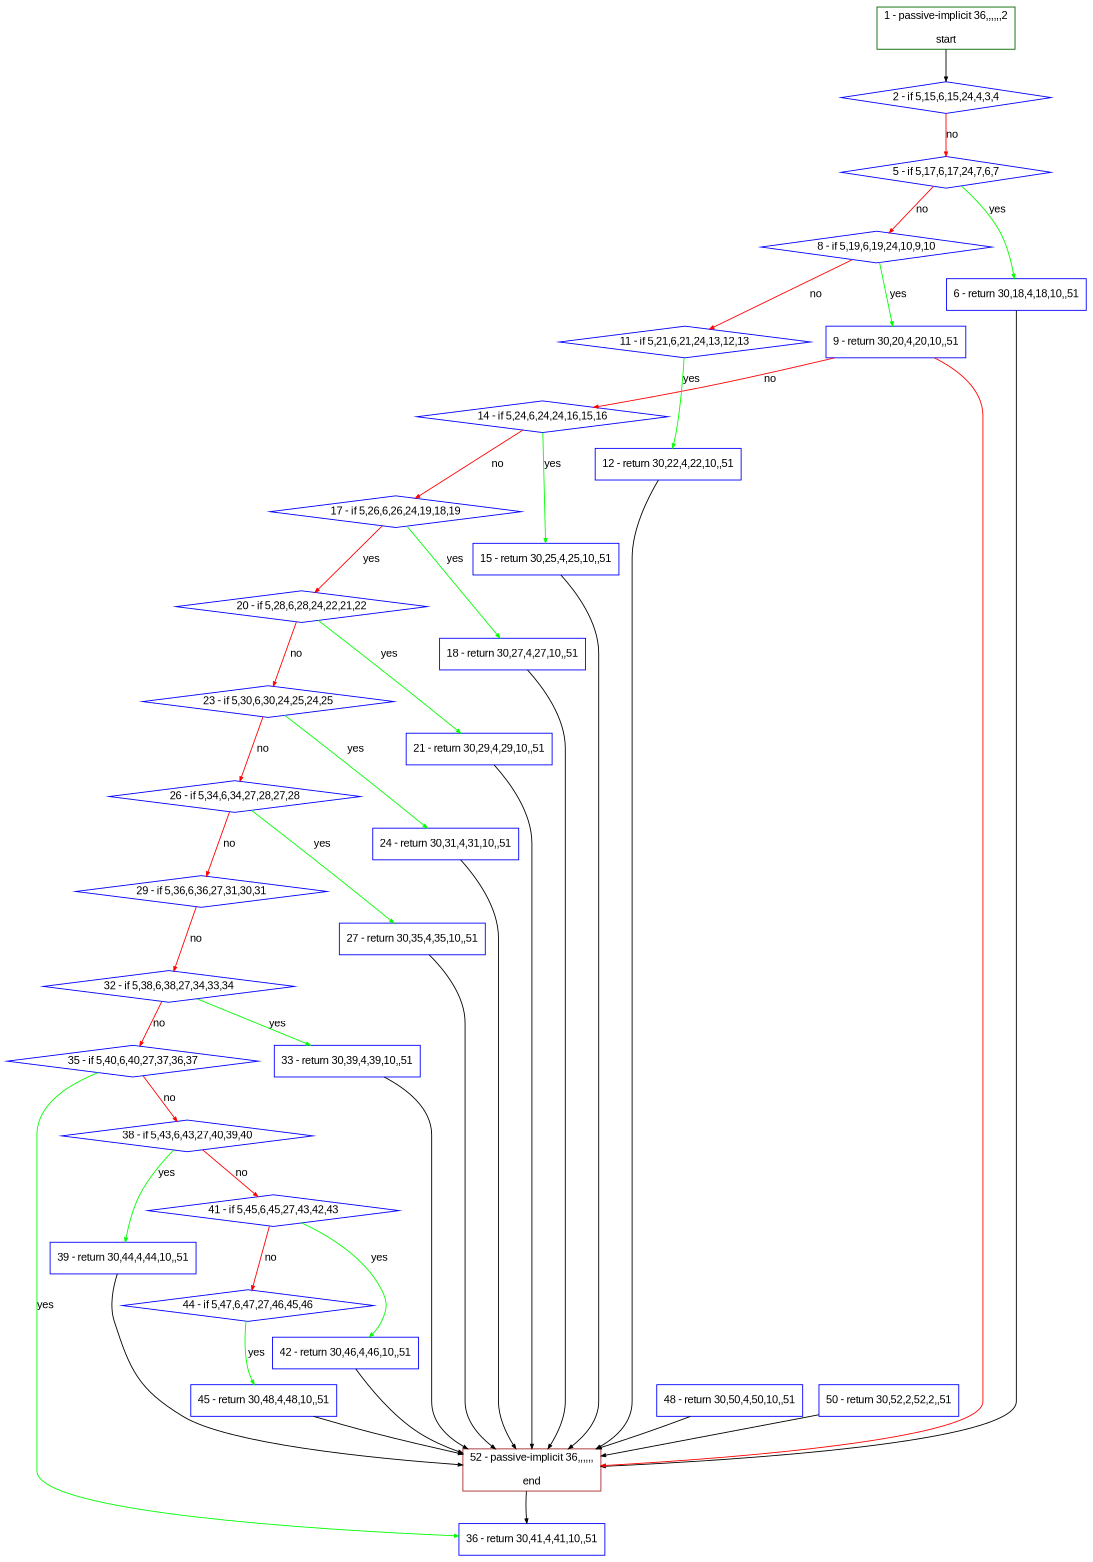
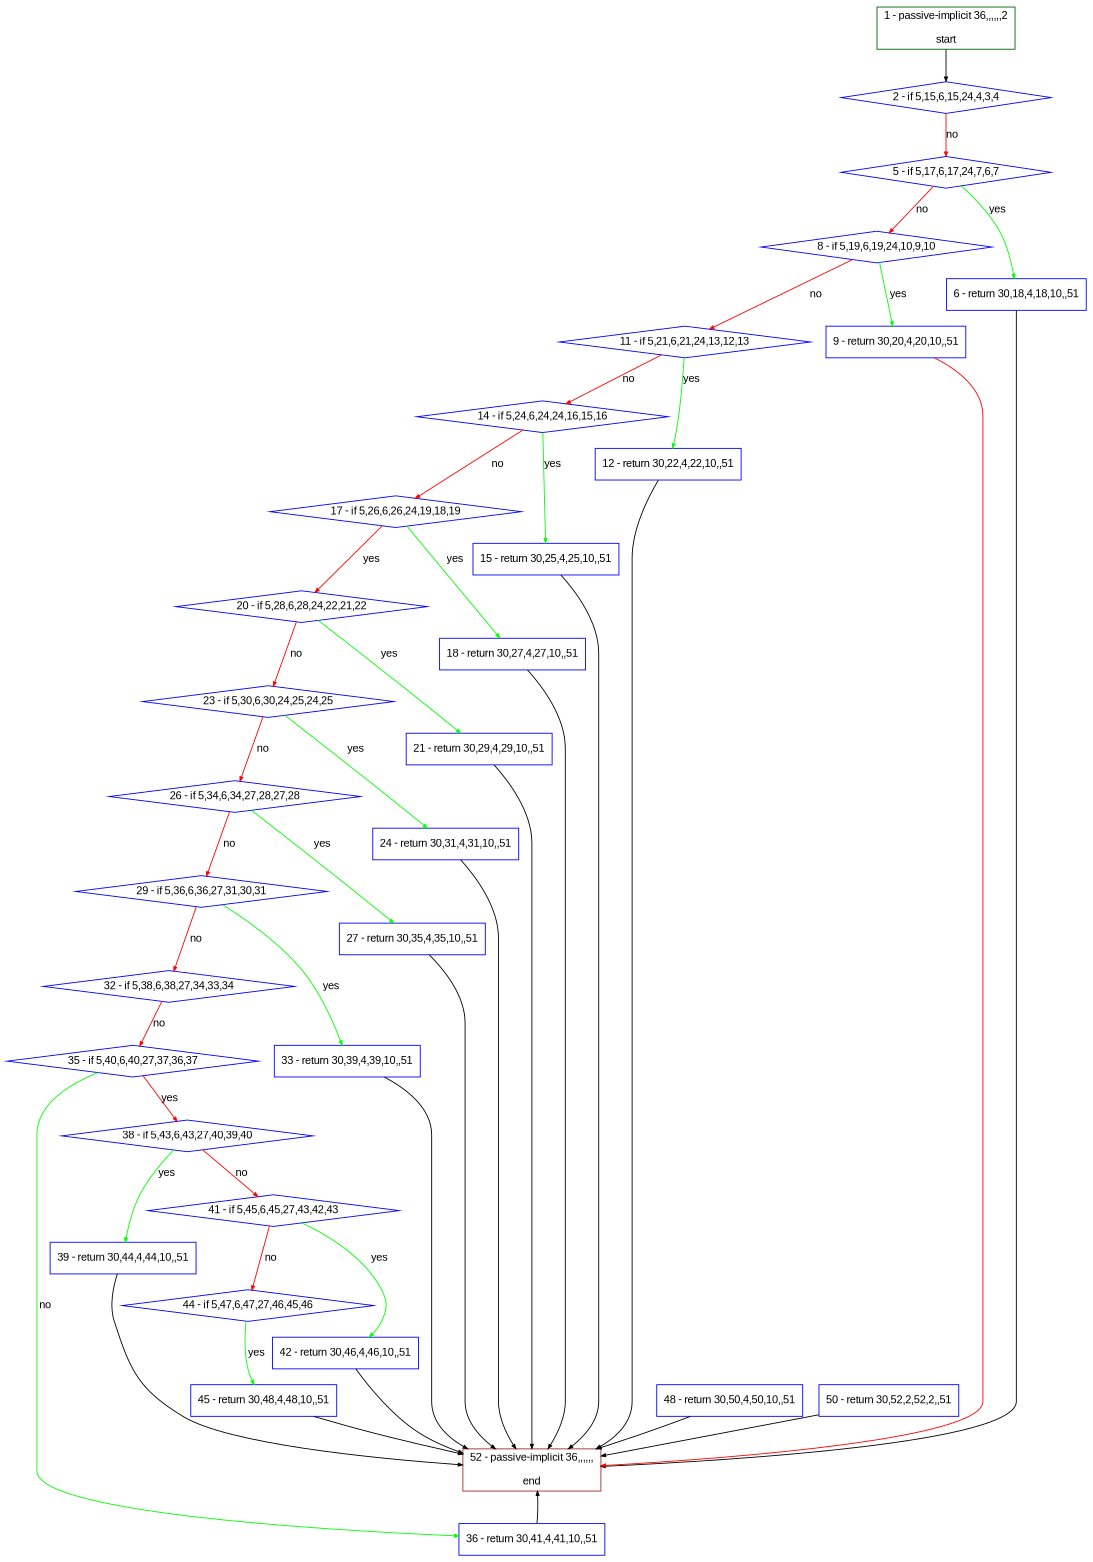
(717, 384) -> (616, 378)
(252, 1021) -> (295, 962)
(170, 1099) -> (170, 1099)
(45, 1306) -> (45, 1306)
(526, 1505) -> (538, 1509)
